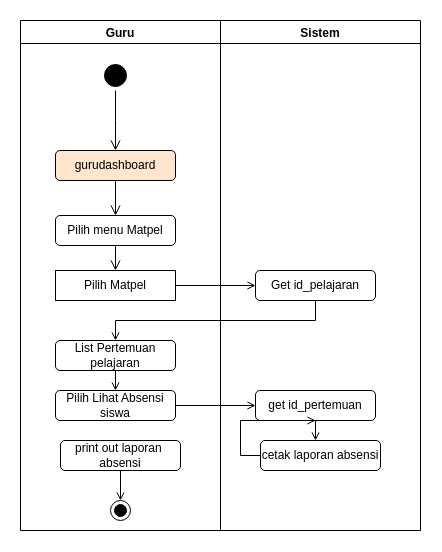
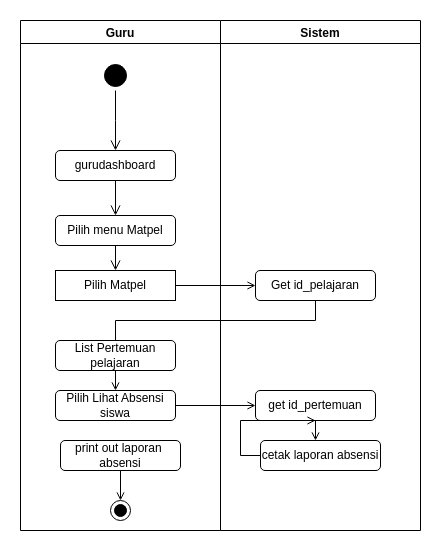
(116, 166) -> (116, 166)
(116, 334) -> (116, 335)
